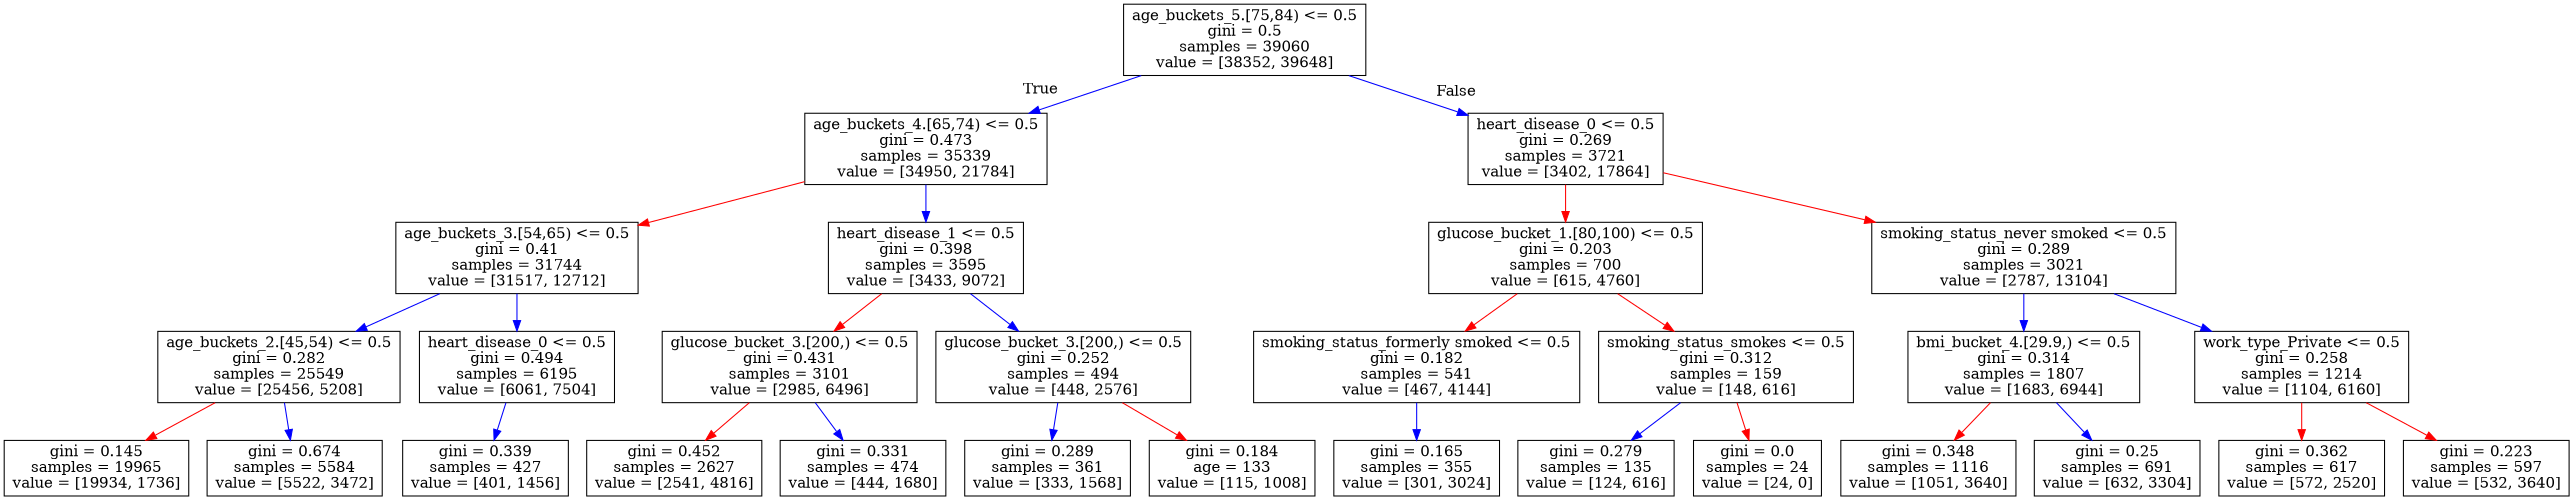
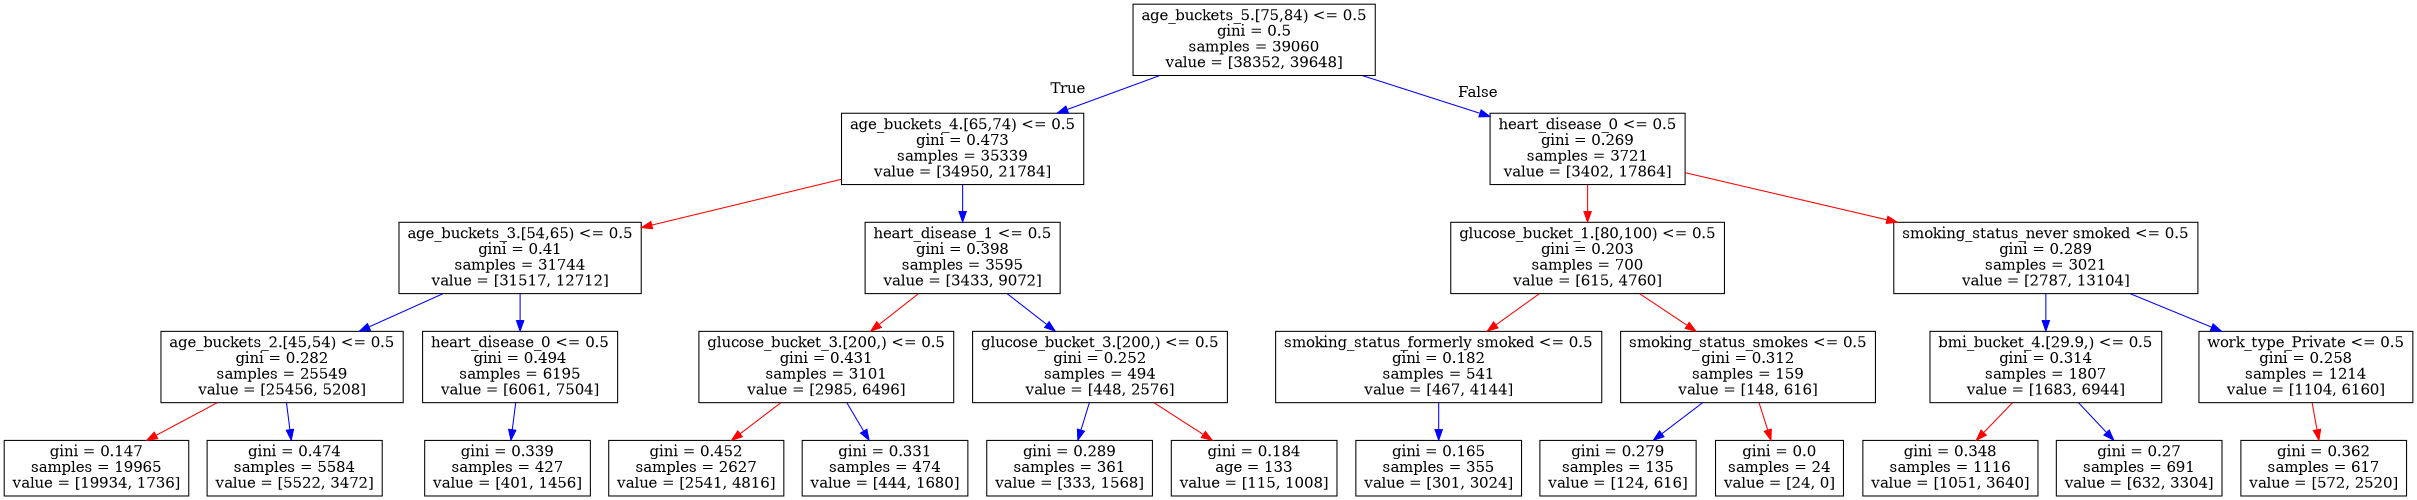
(96, 468) -> (96, 468)
(295, 468) -> (295, 468)
(2117, 468) -> (2139, 468)
(2486, 468) -> none
